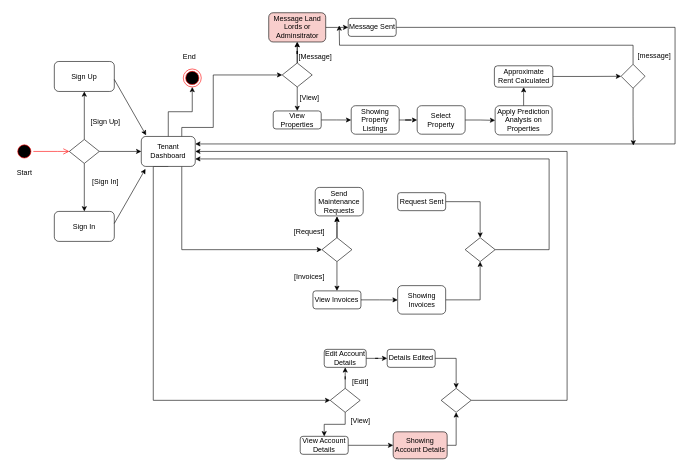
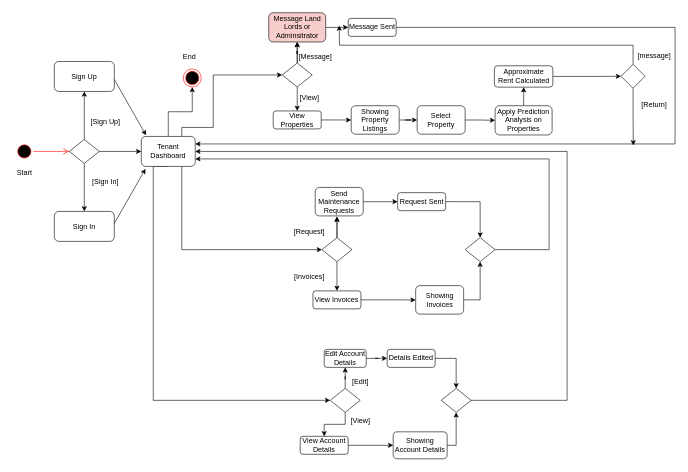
none -> (654, 105)
none -> (392, 202)
(422, 300) -> (440, 300)
(420, 446) -> (420, 446)
